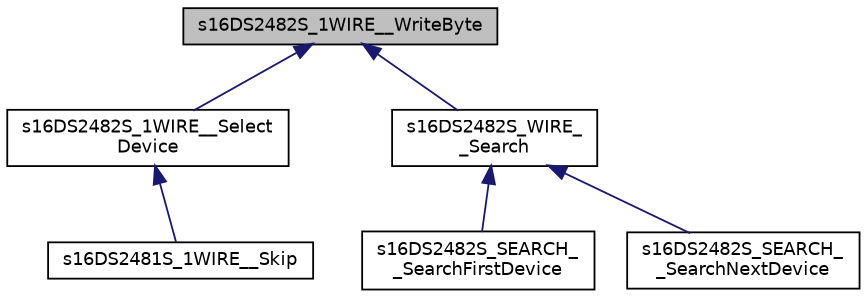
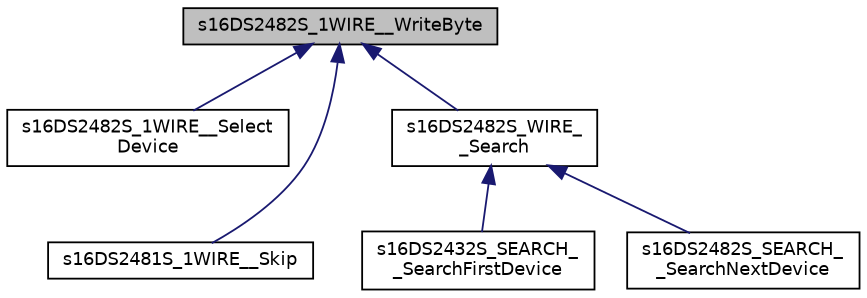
(168, 213) -> (300, 171)
(478, 260) -> (478, 260)
